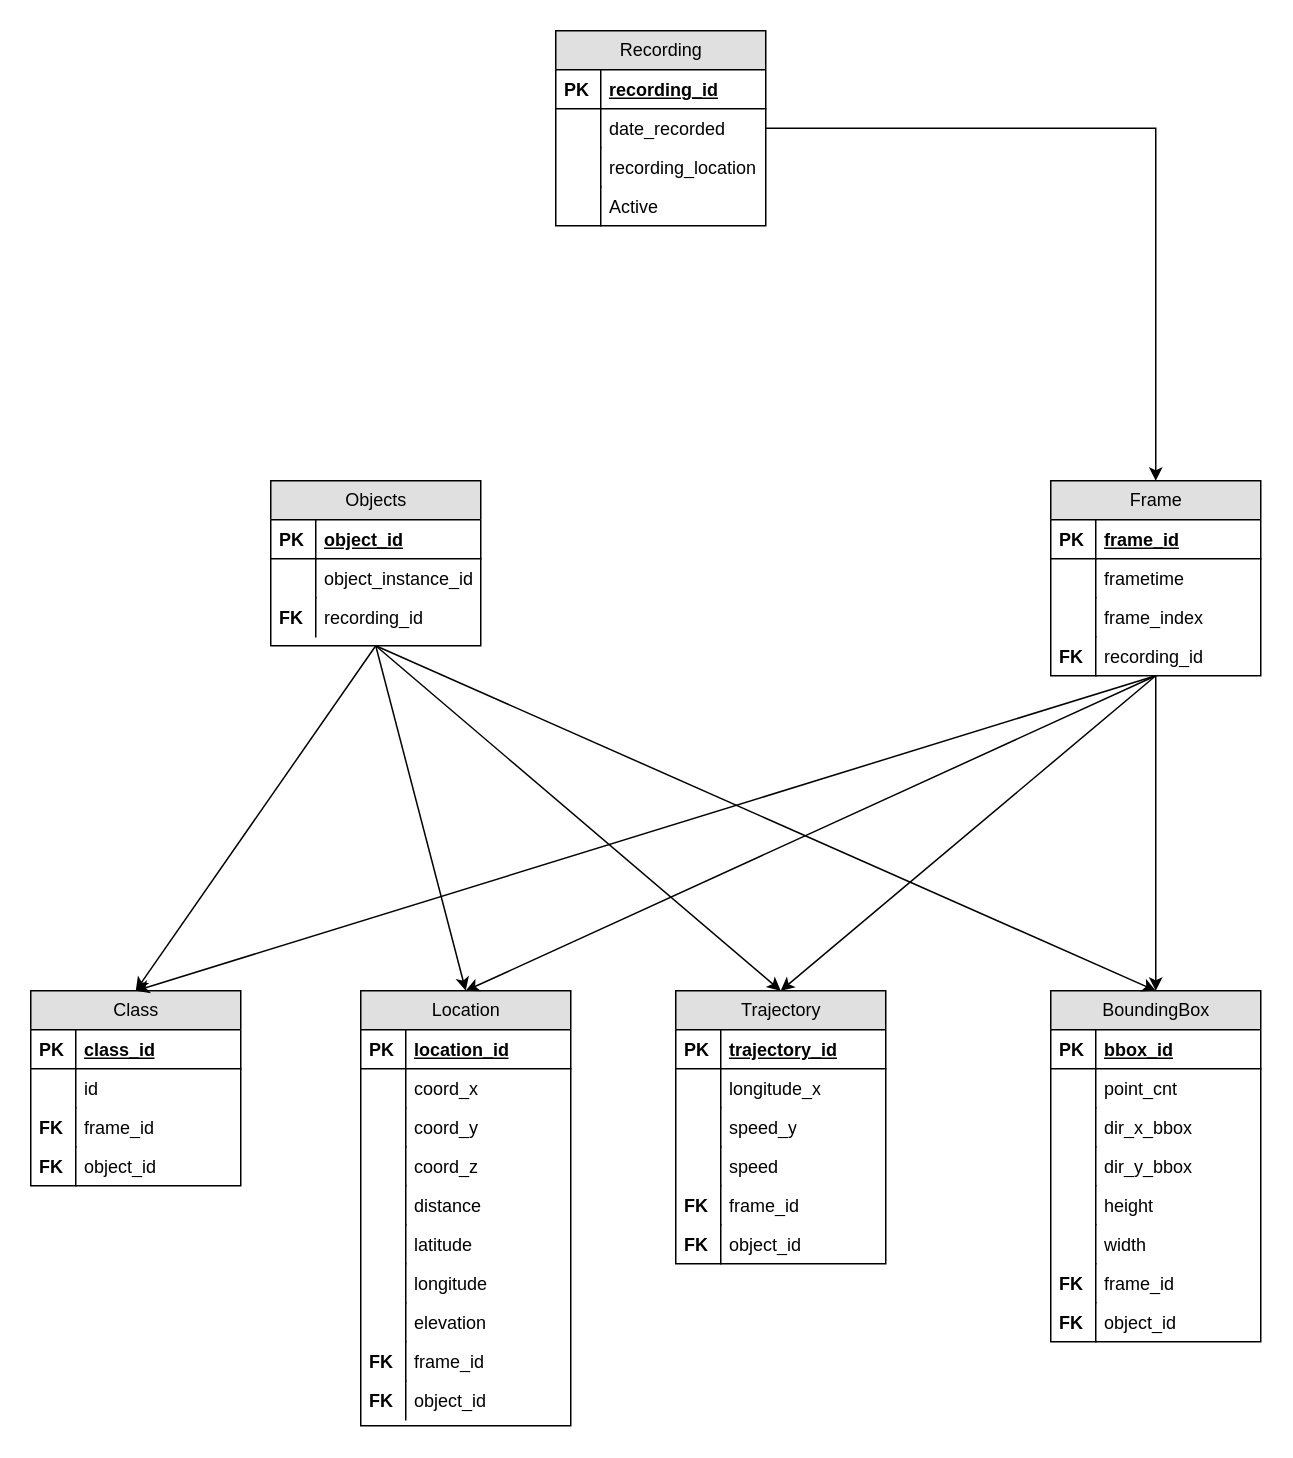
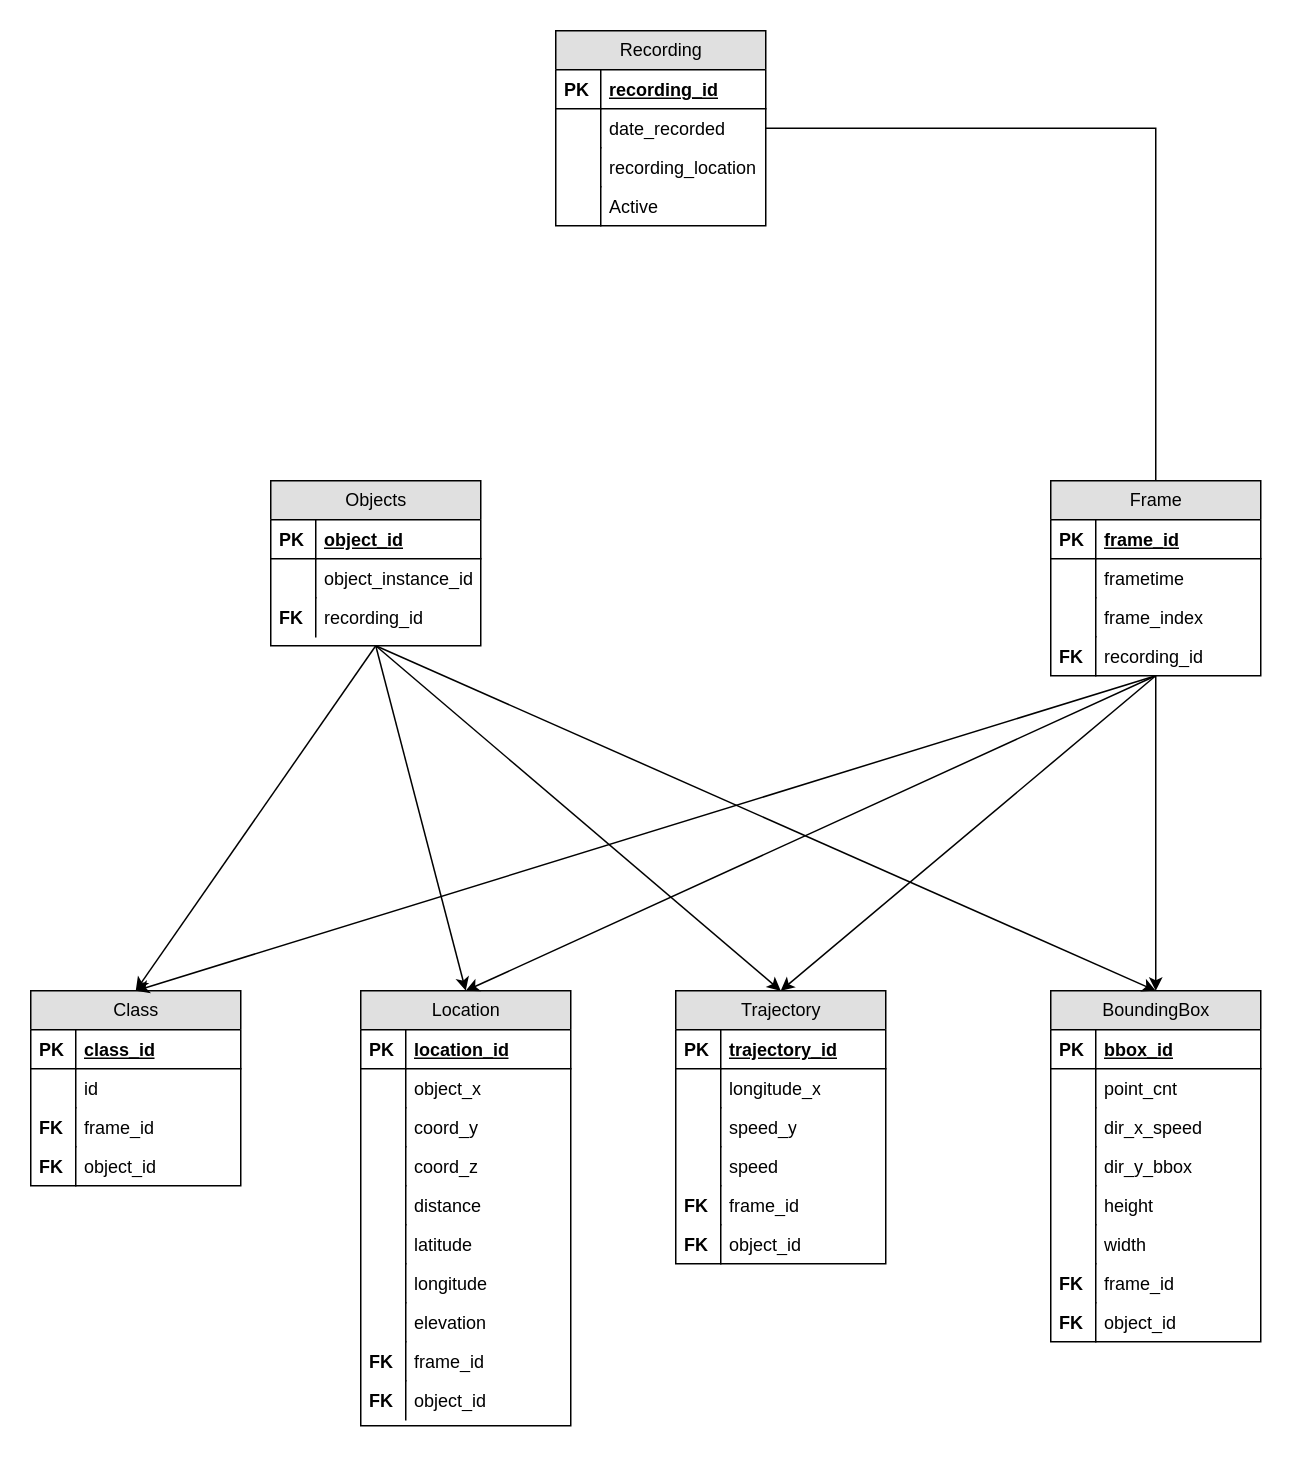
(1156, 469) -> (1156, 473)
(450, 1090) -> (455, 1090)
(1153, 1129) -> (1158, 1129)
